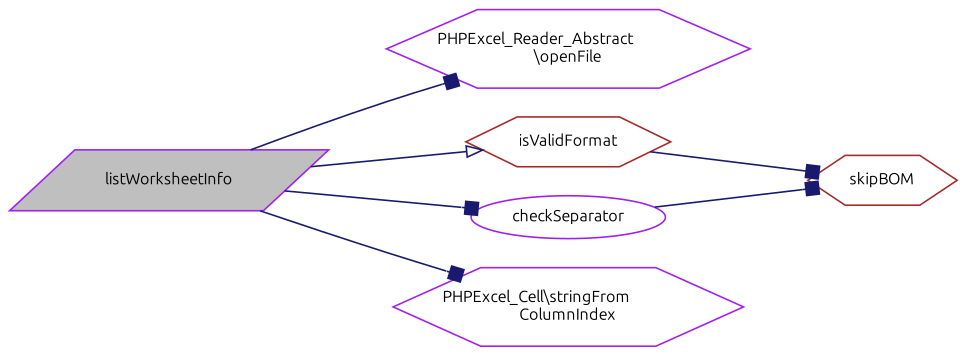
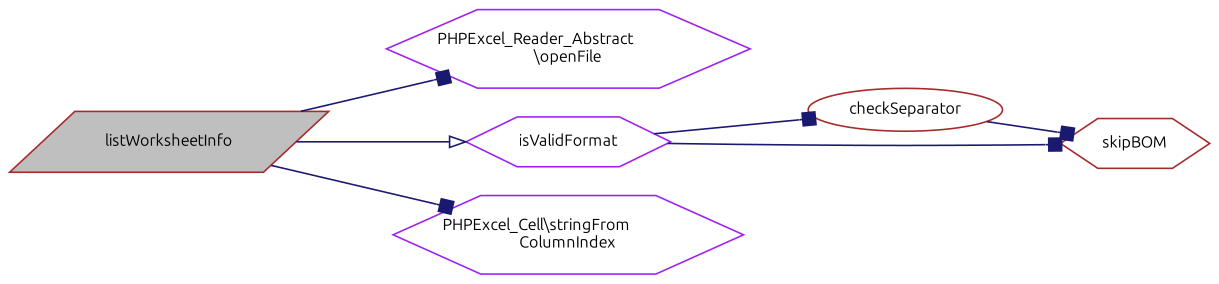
(568, 142) -> (568, 142)
(169, 180) -> (169, 142)
(373, 199) -> (727, 127)
(568, 217) -> (905, 110)
